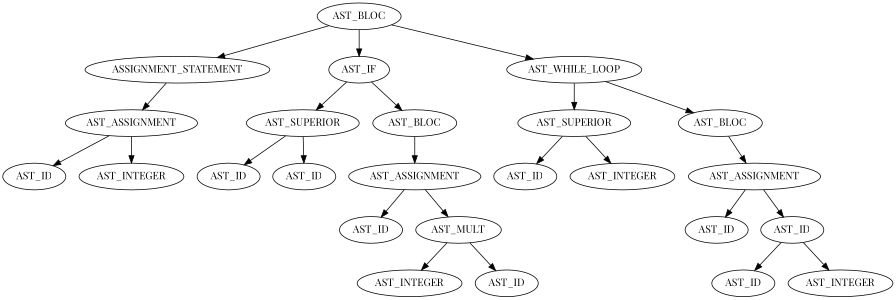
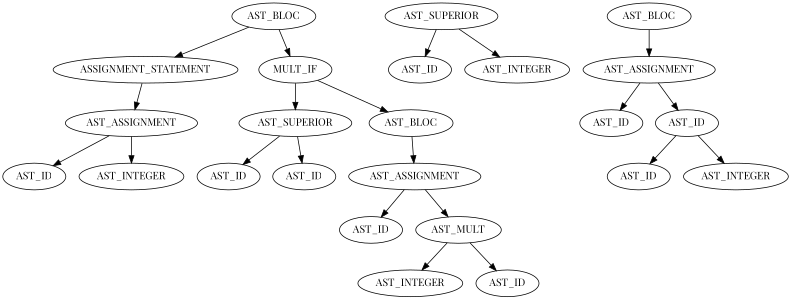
(359, 70) -> (295, 70)
(574, 70) -> none
